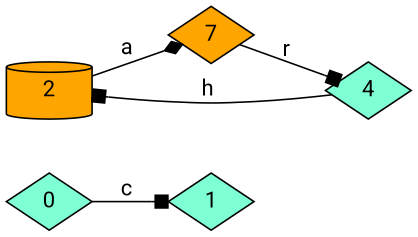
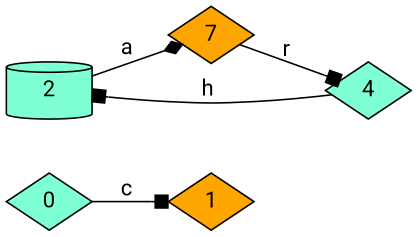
(49, 90) -> (49, 90)
(211, 202) -> (211, 202)
